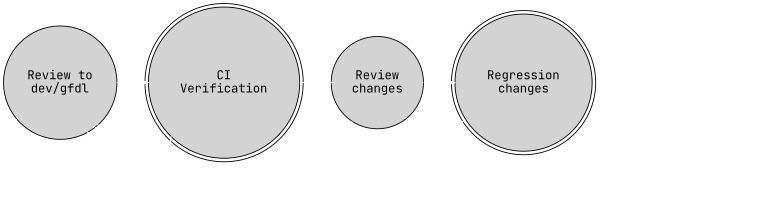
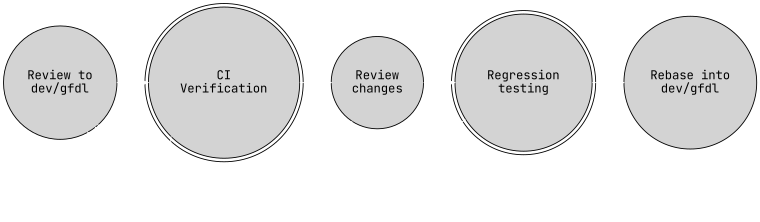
(524, 83) -> (524, 83)
none -> (690, 83)
